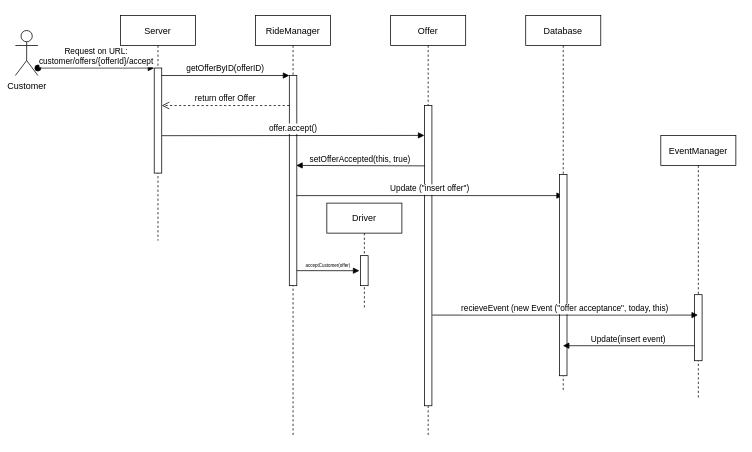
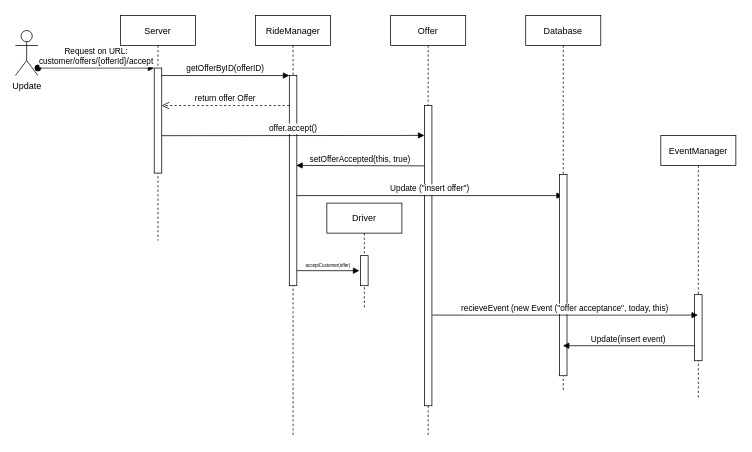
(27, 86) -> (27, 86)
